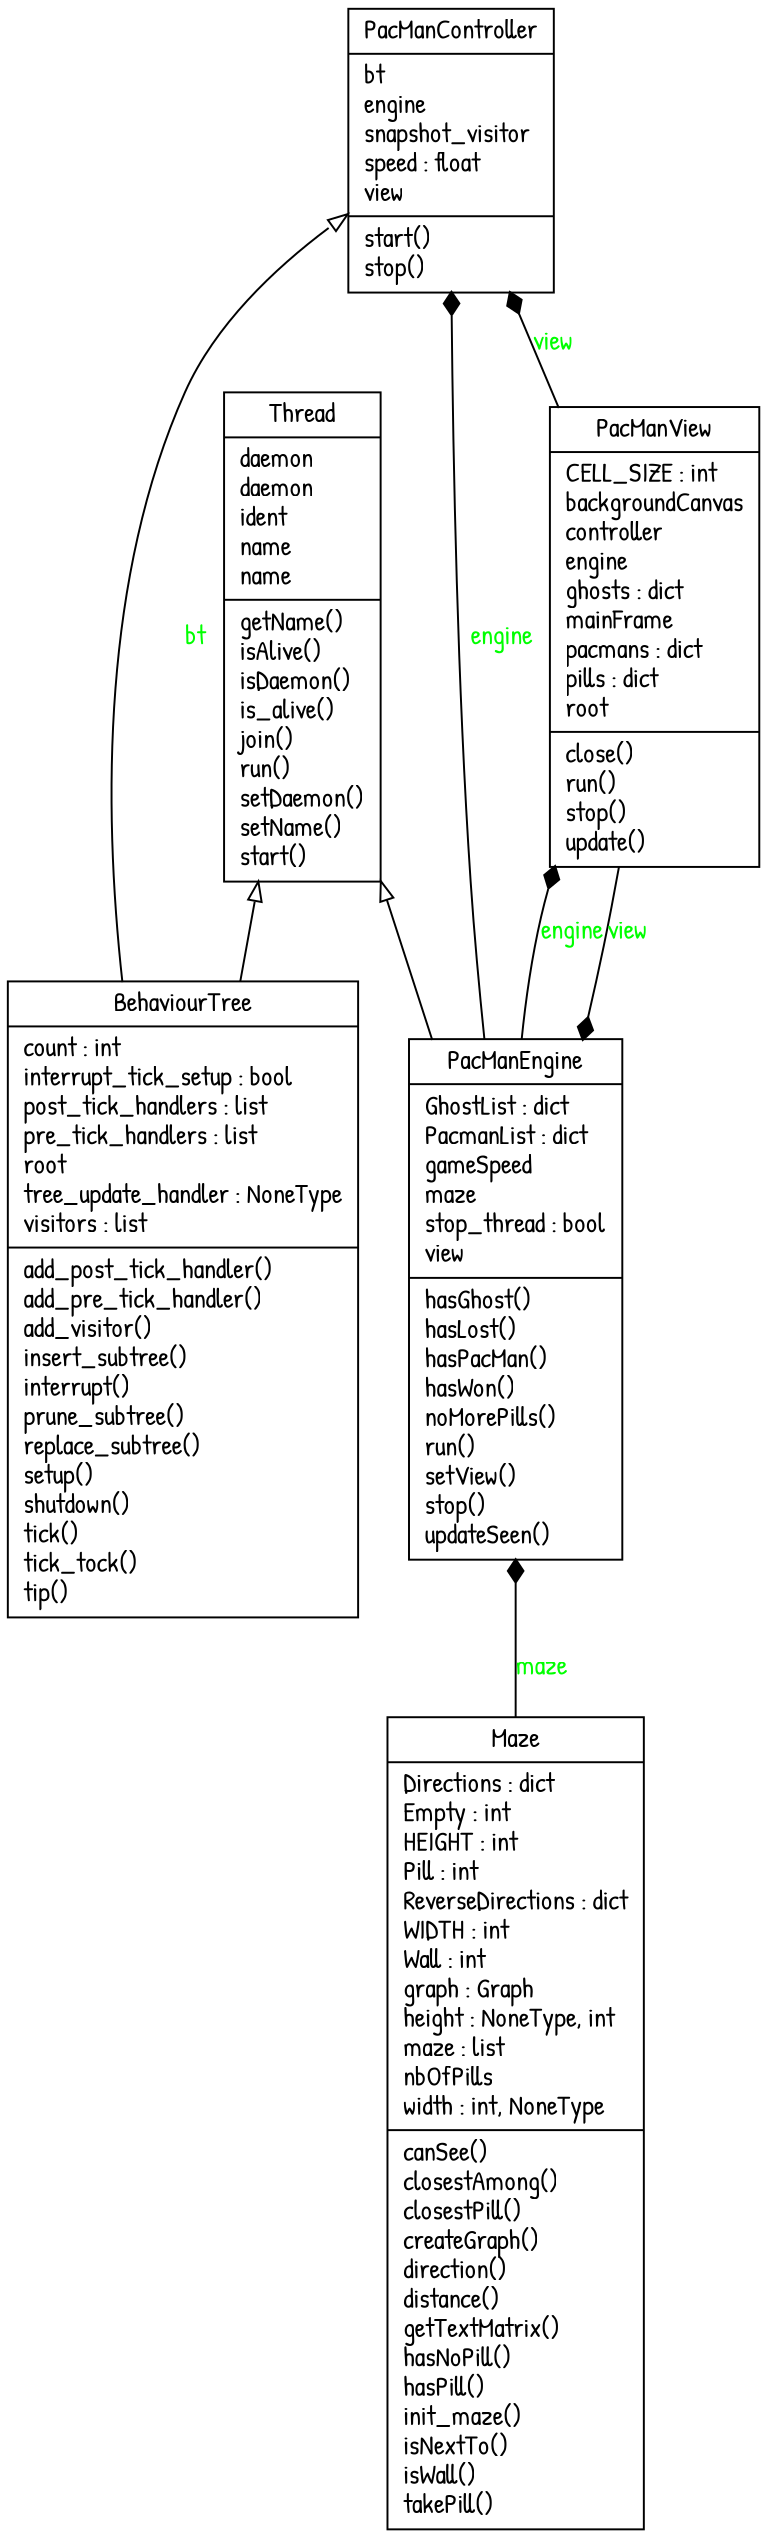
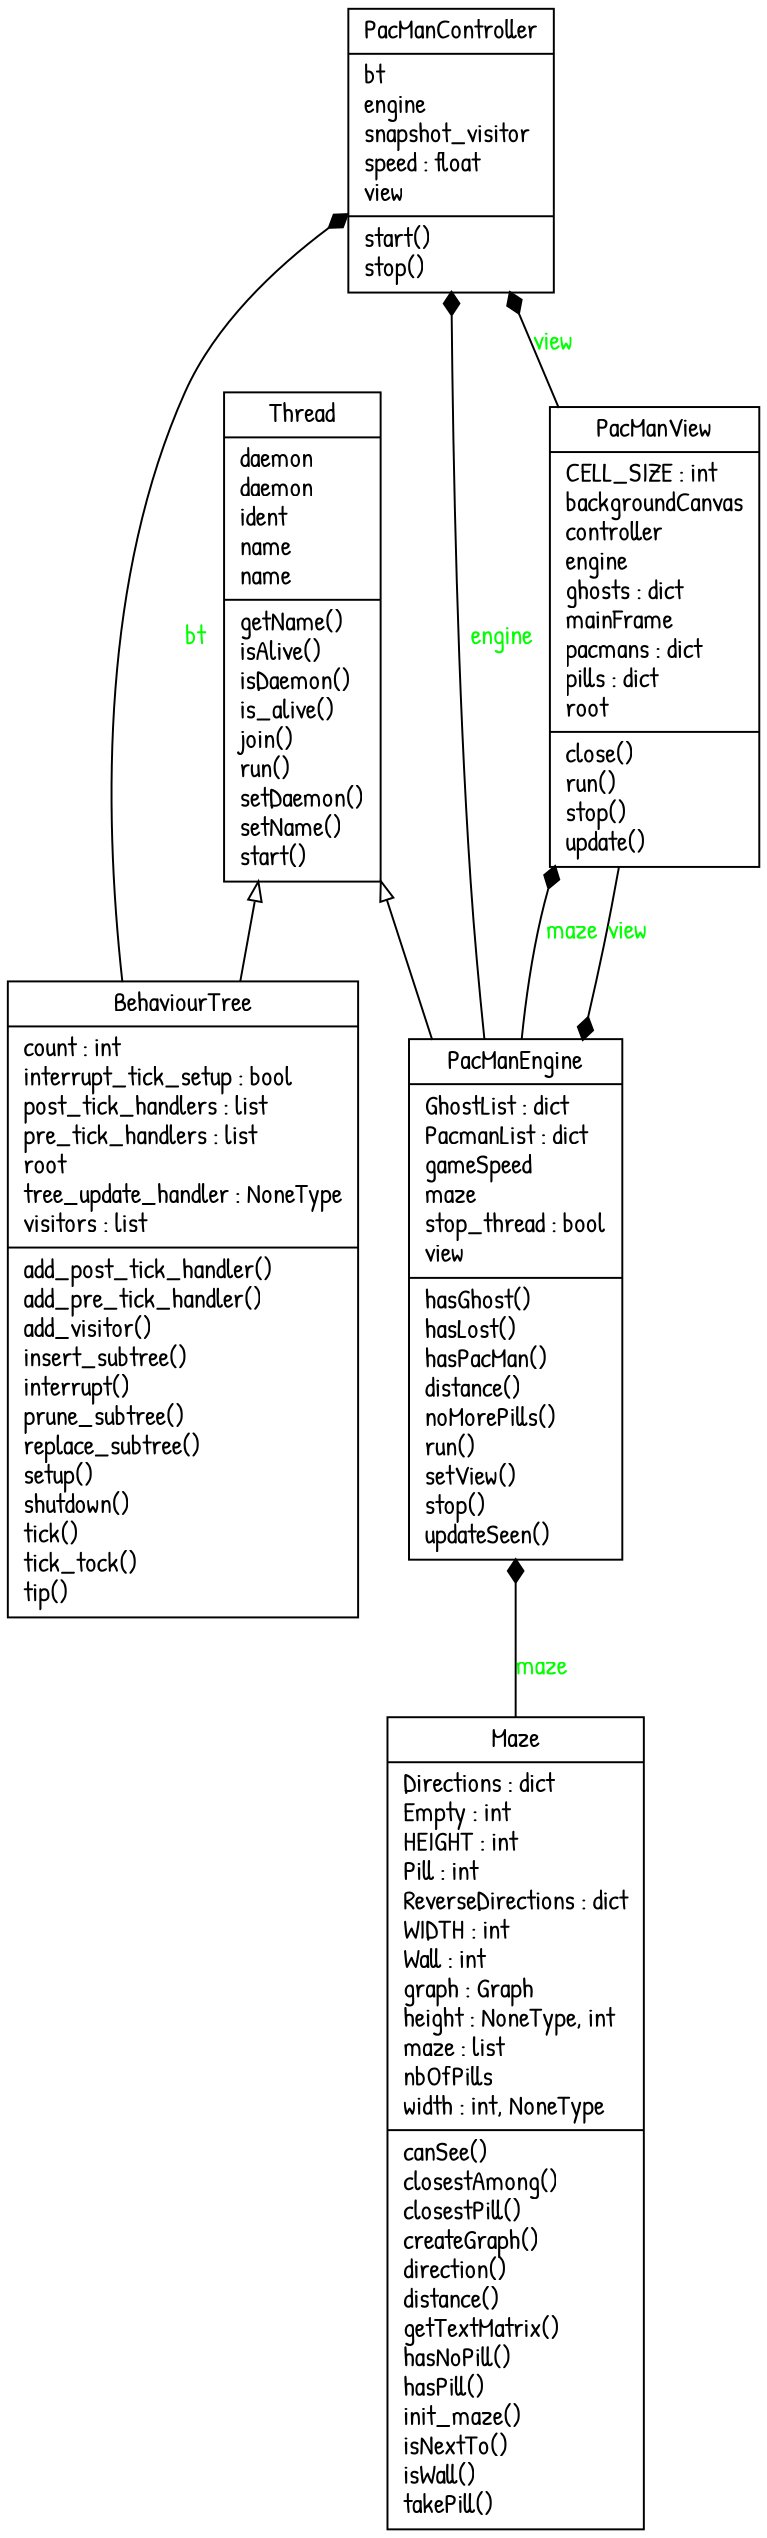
(131, 574) -> (131, 574)
(572, 932) -> (572, 932)
(471, 1388) -> (474, 1388)
